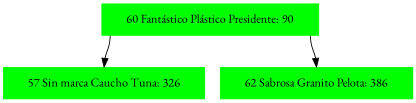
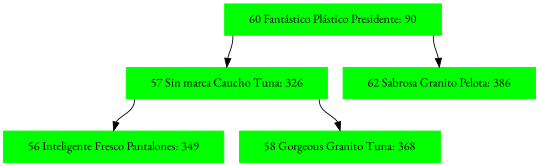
none -> (114, 147)
none -> (340, 147)
